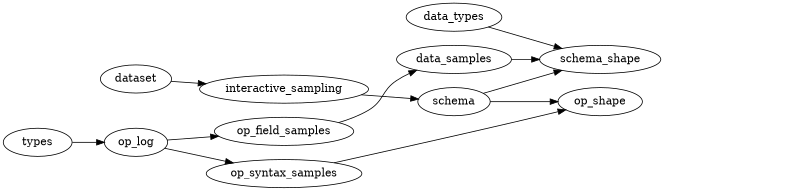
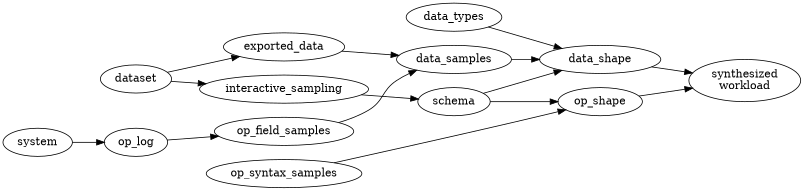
none -> (284, 47)
(600, 59) -> (600, 59)
none -> (745, 81)
(38, 142) -> (38, 142)
(195, 155) -> none
